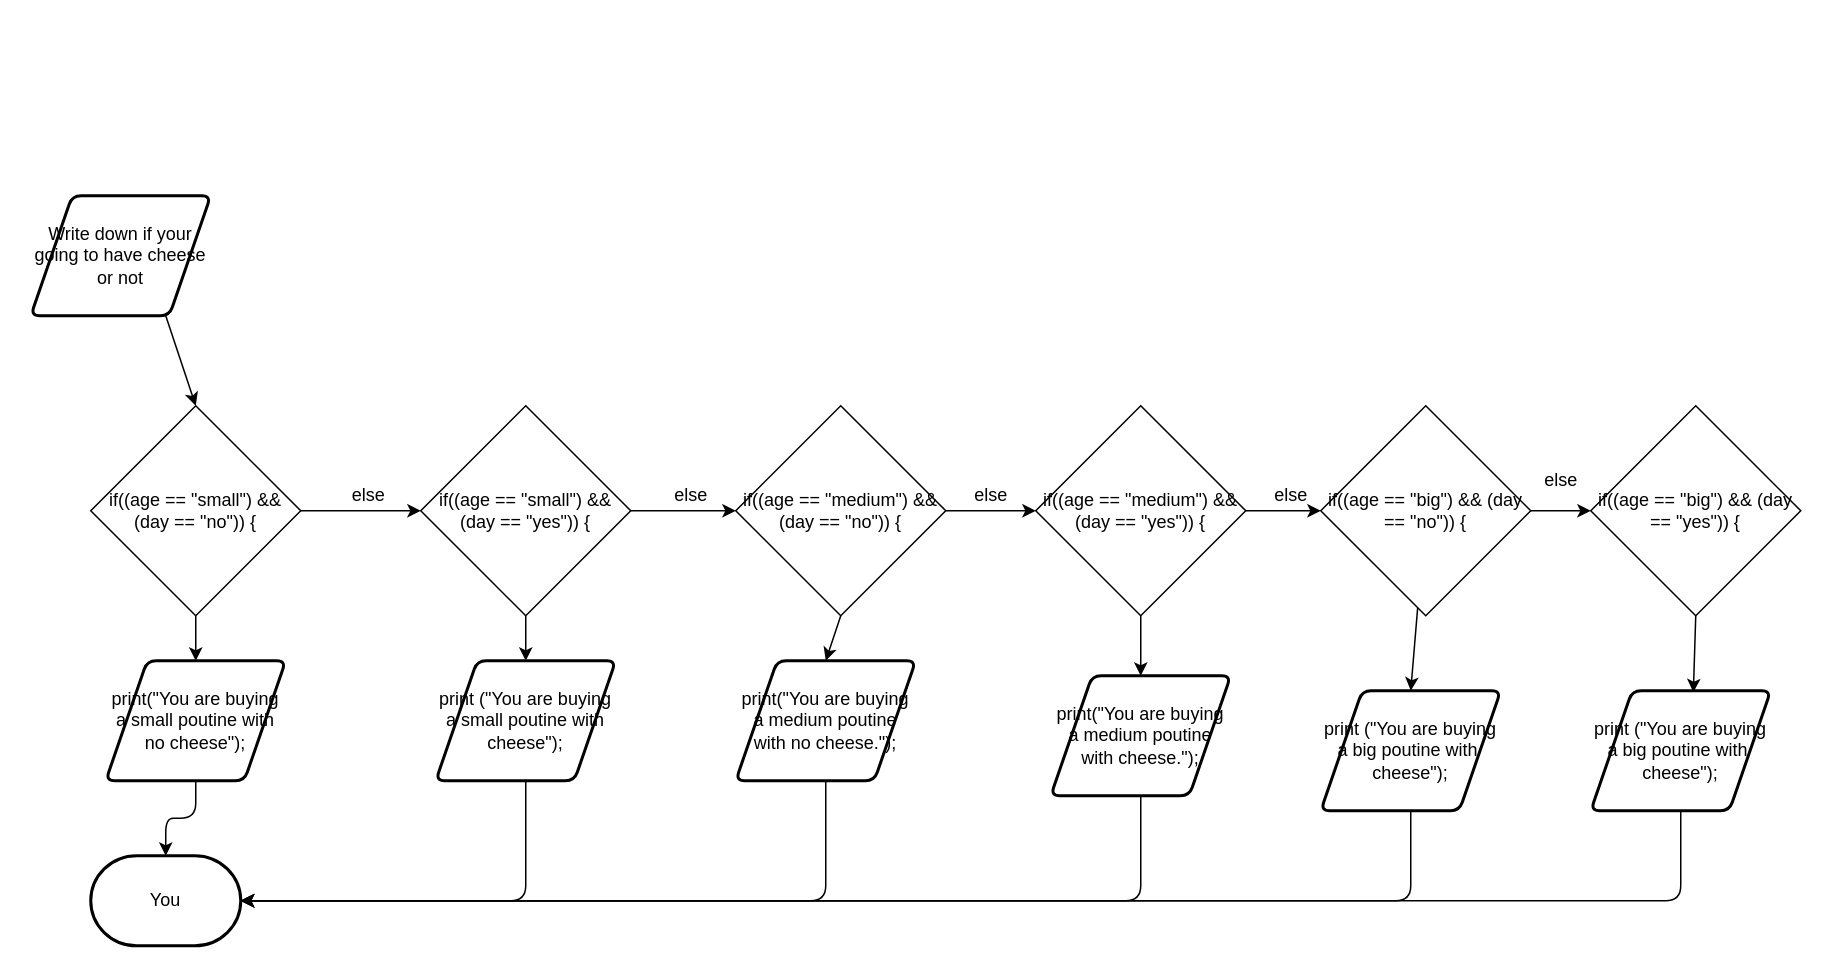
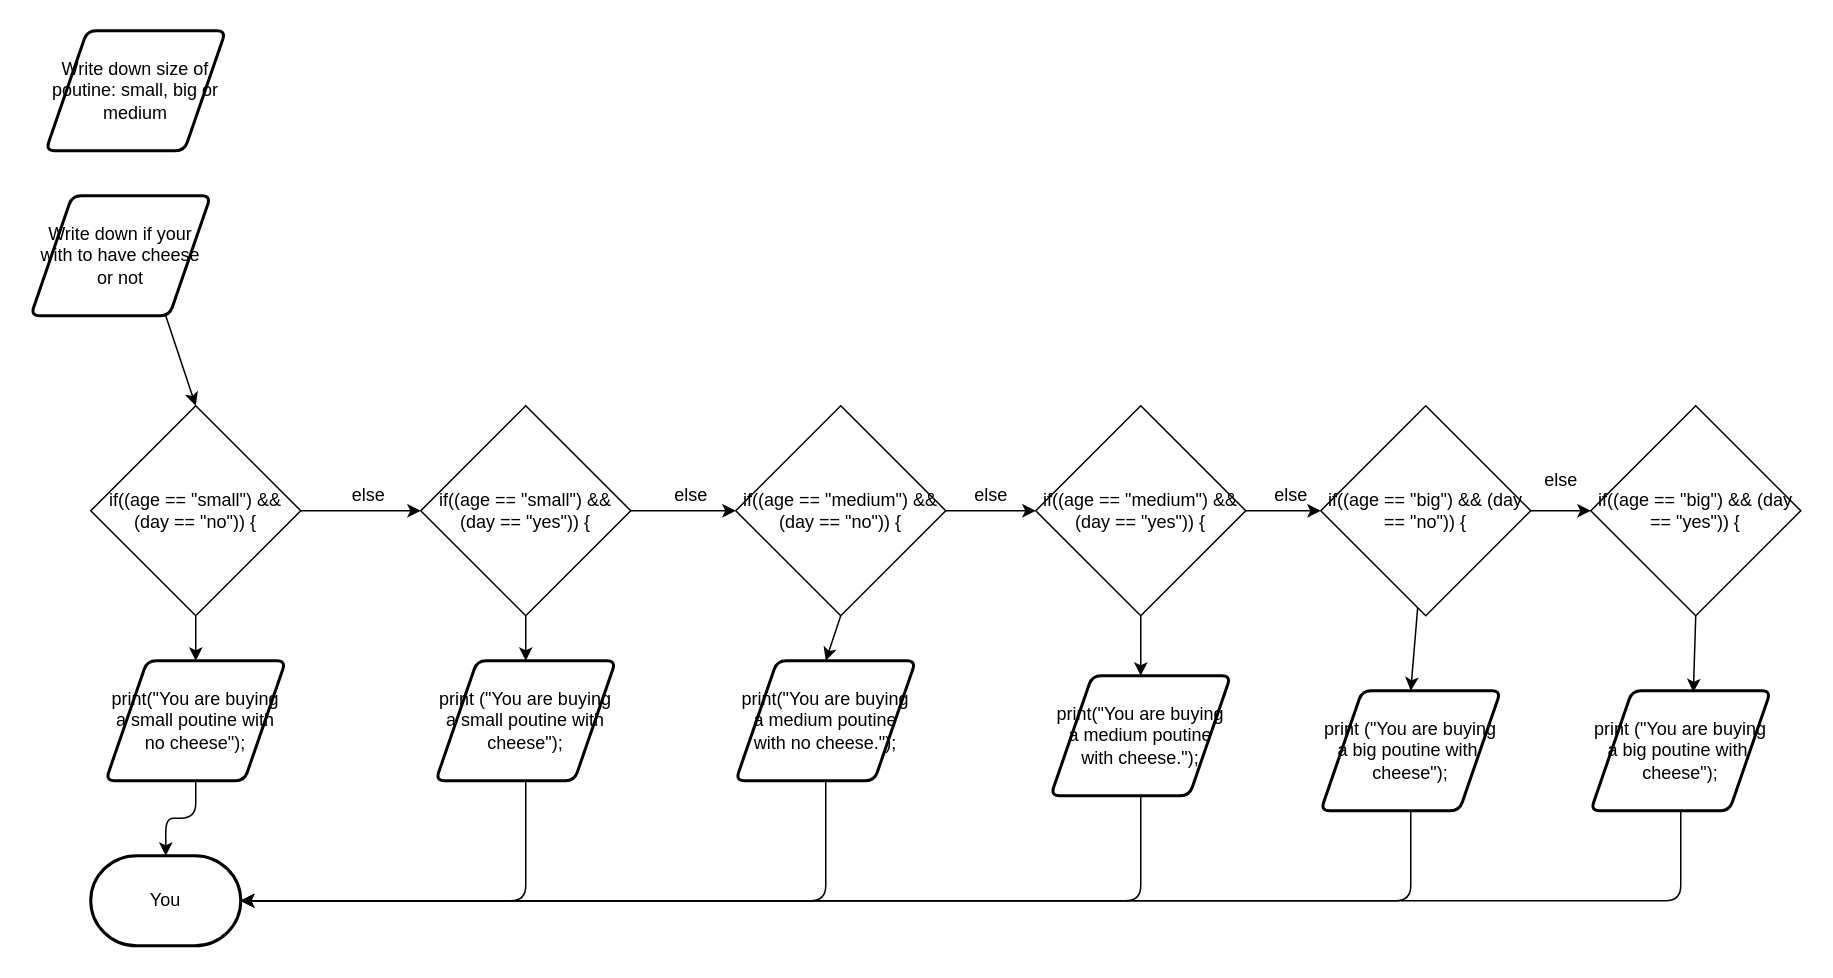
none -> (136, 91)
(121, 256) -> (121, 256)
